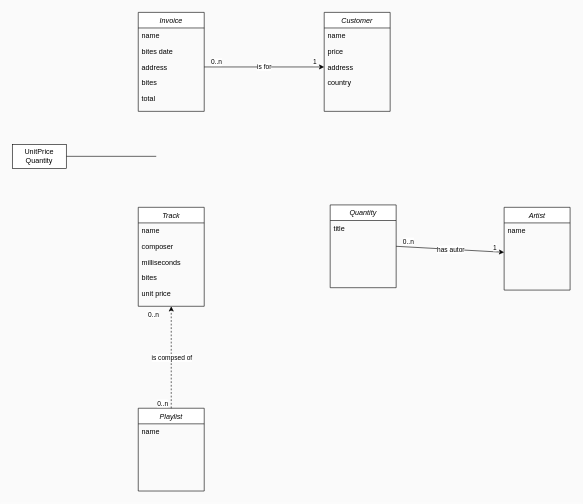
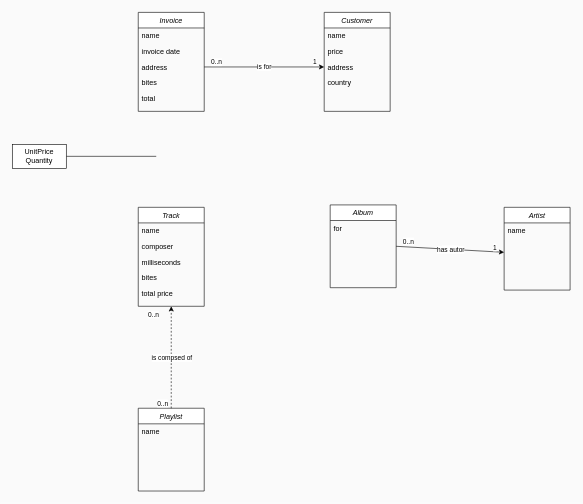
(160, 52) -> (163, 52)
(363, 213) -> (363, 213)
(342, 229) -> (340, 229)
(159, 293) -> (161, 293)
